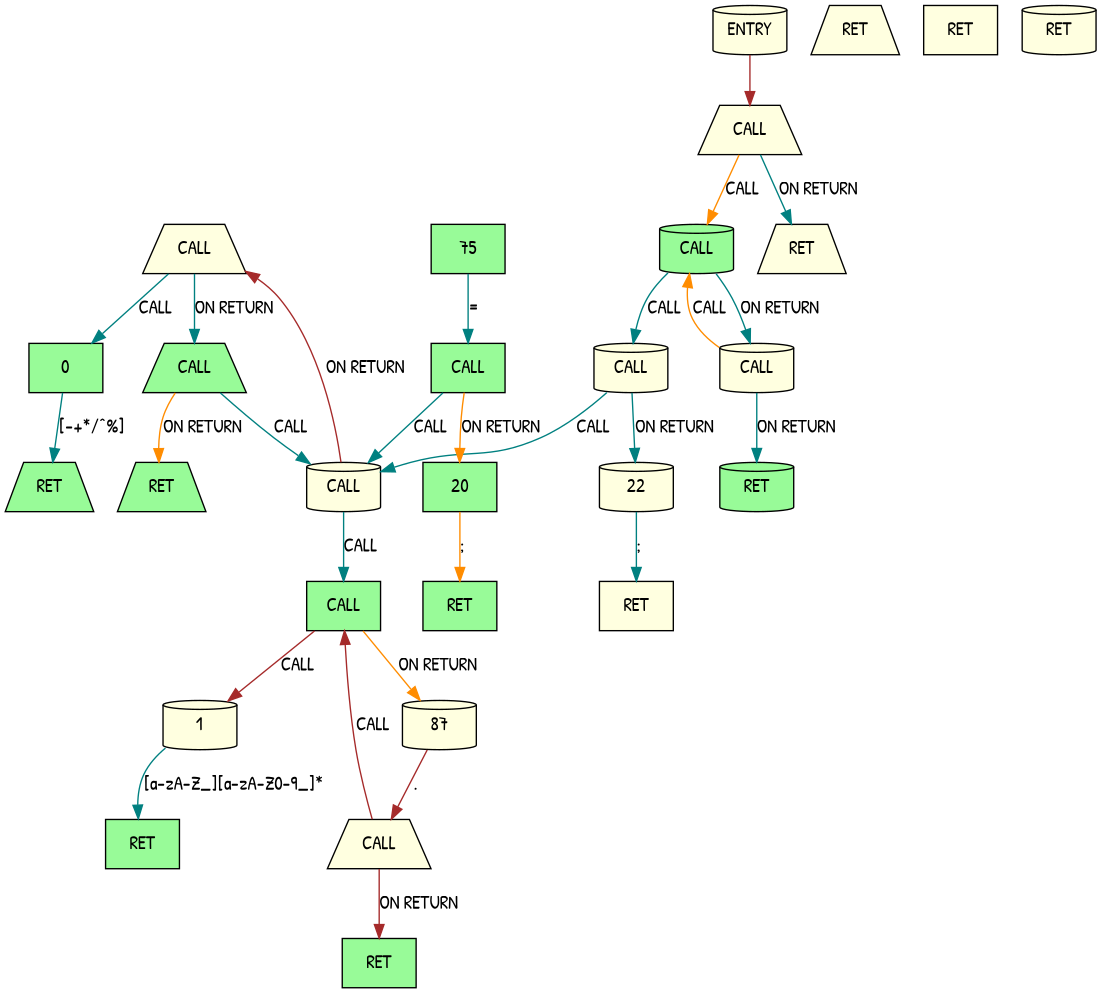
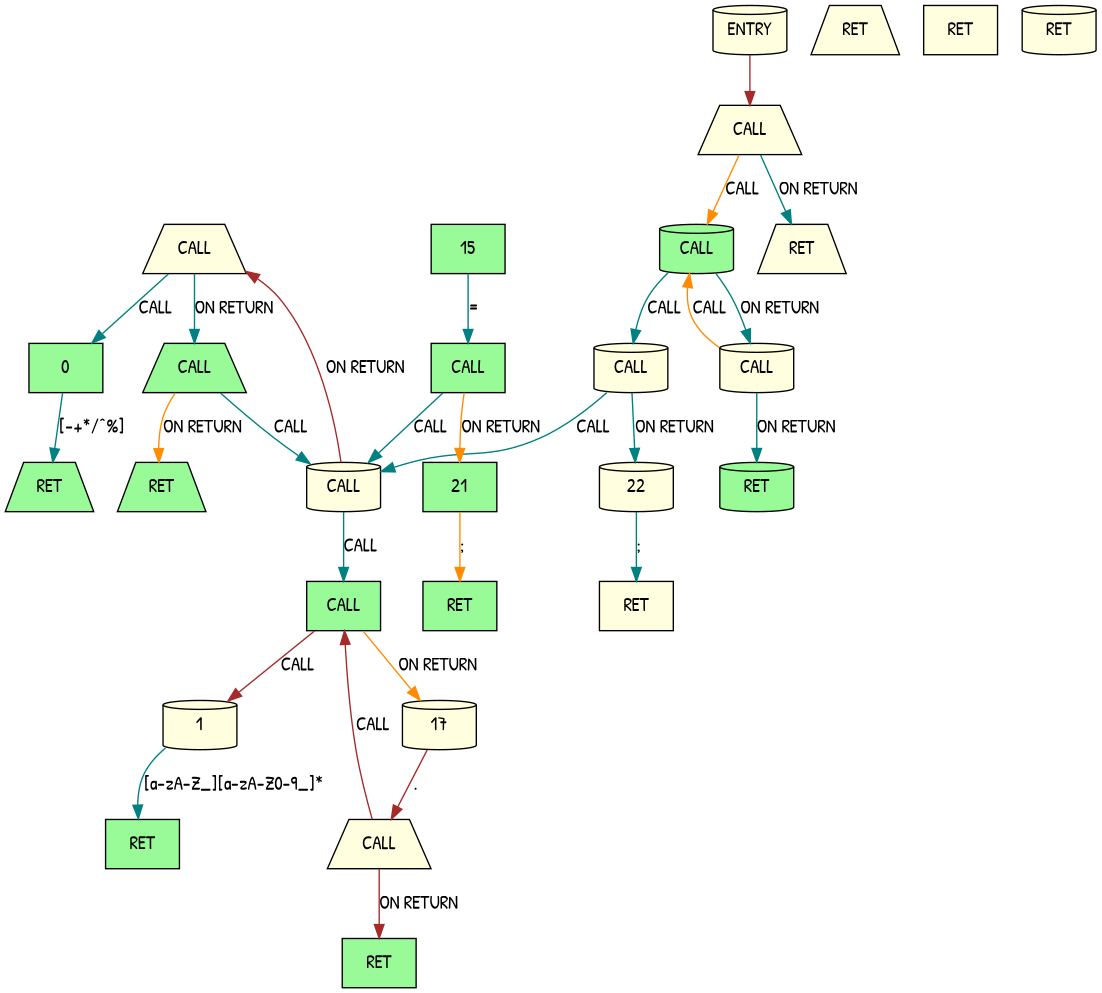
(468, 249) -> (468, 249)
(460, 487) -> (460, 487)
(439, 725) -> (439, 725)
